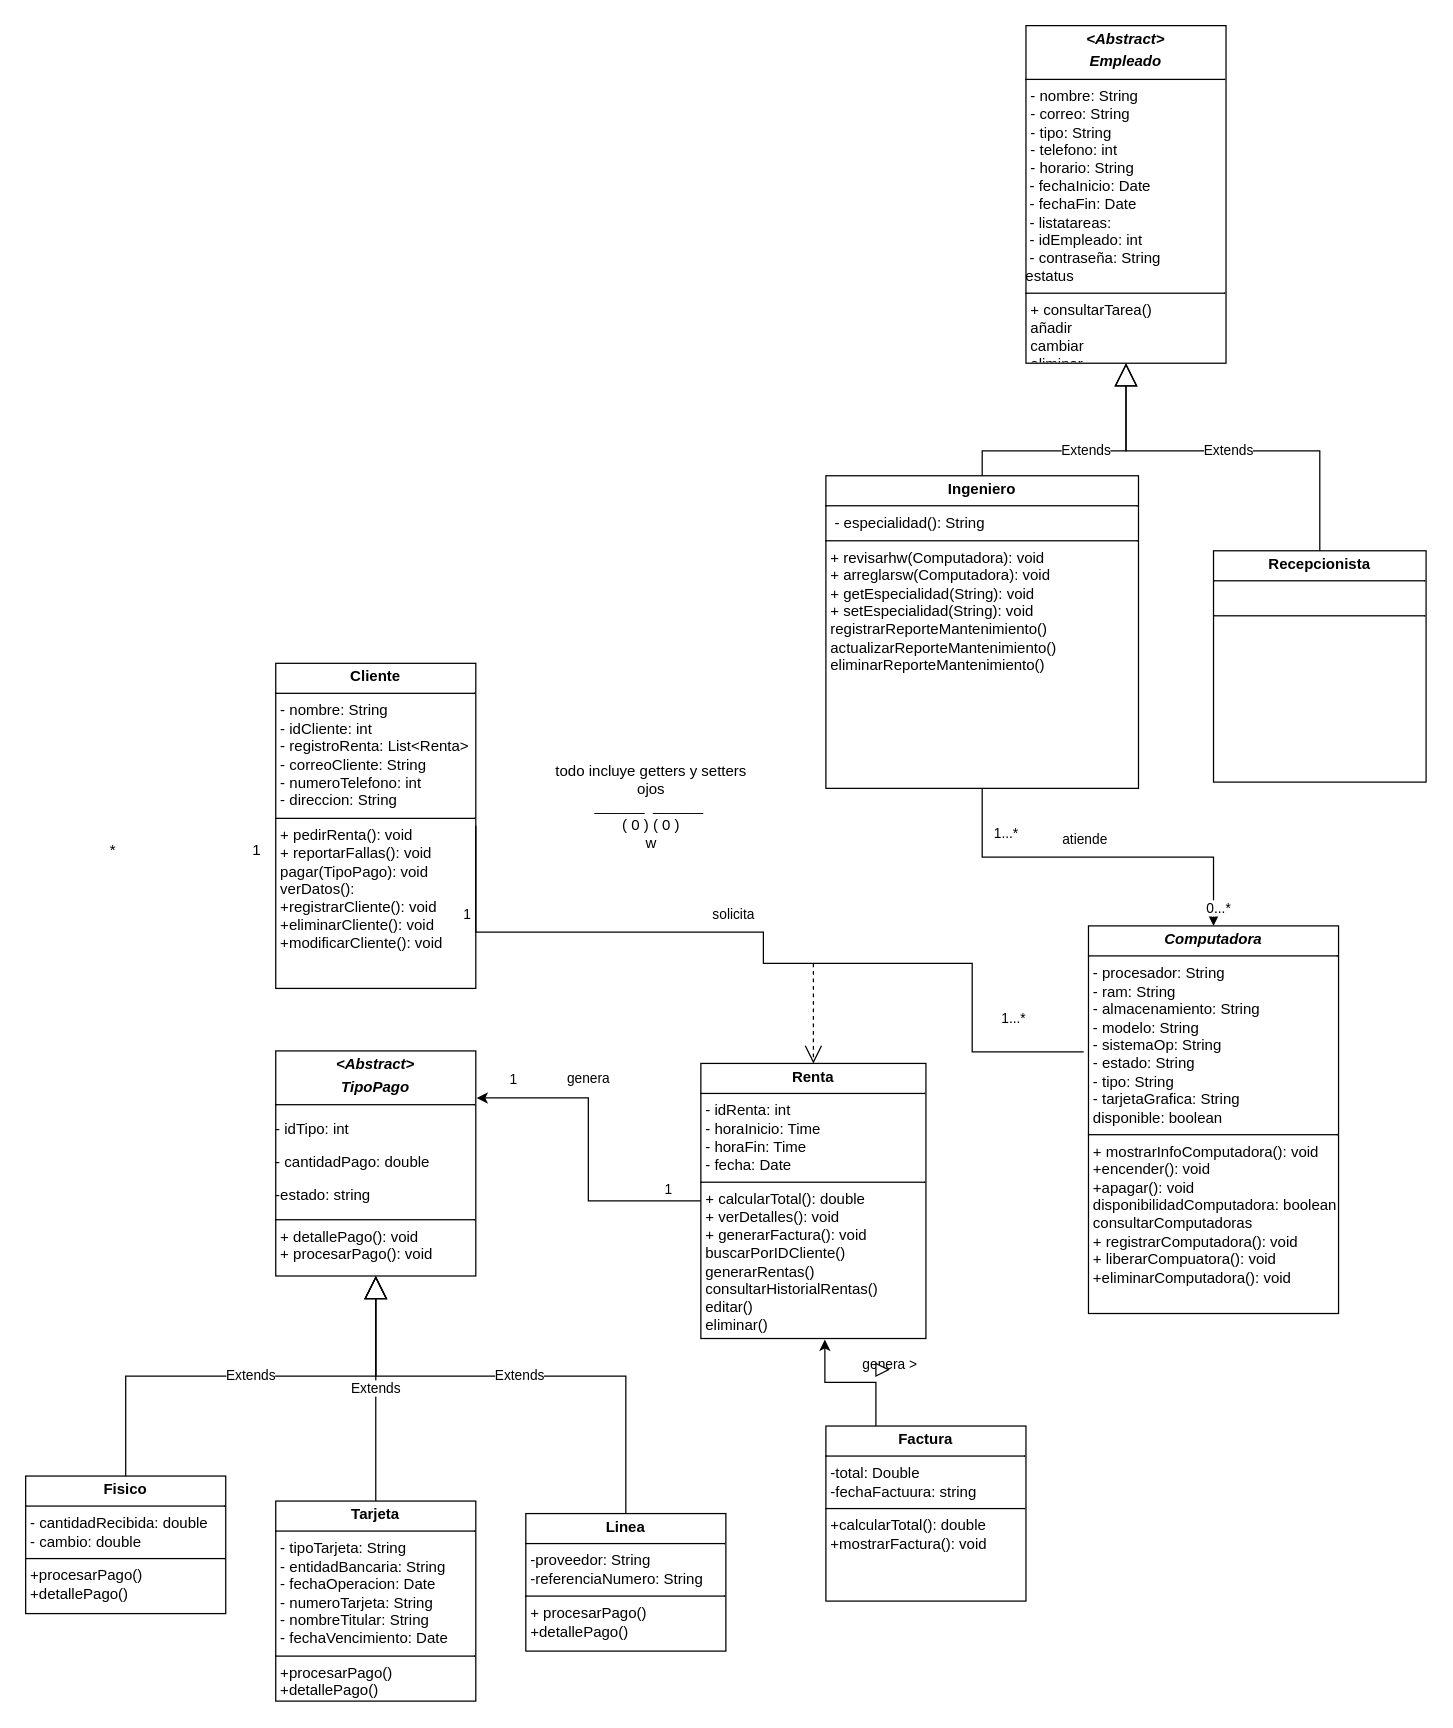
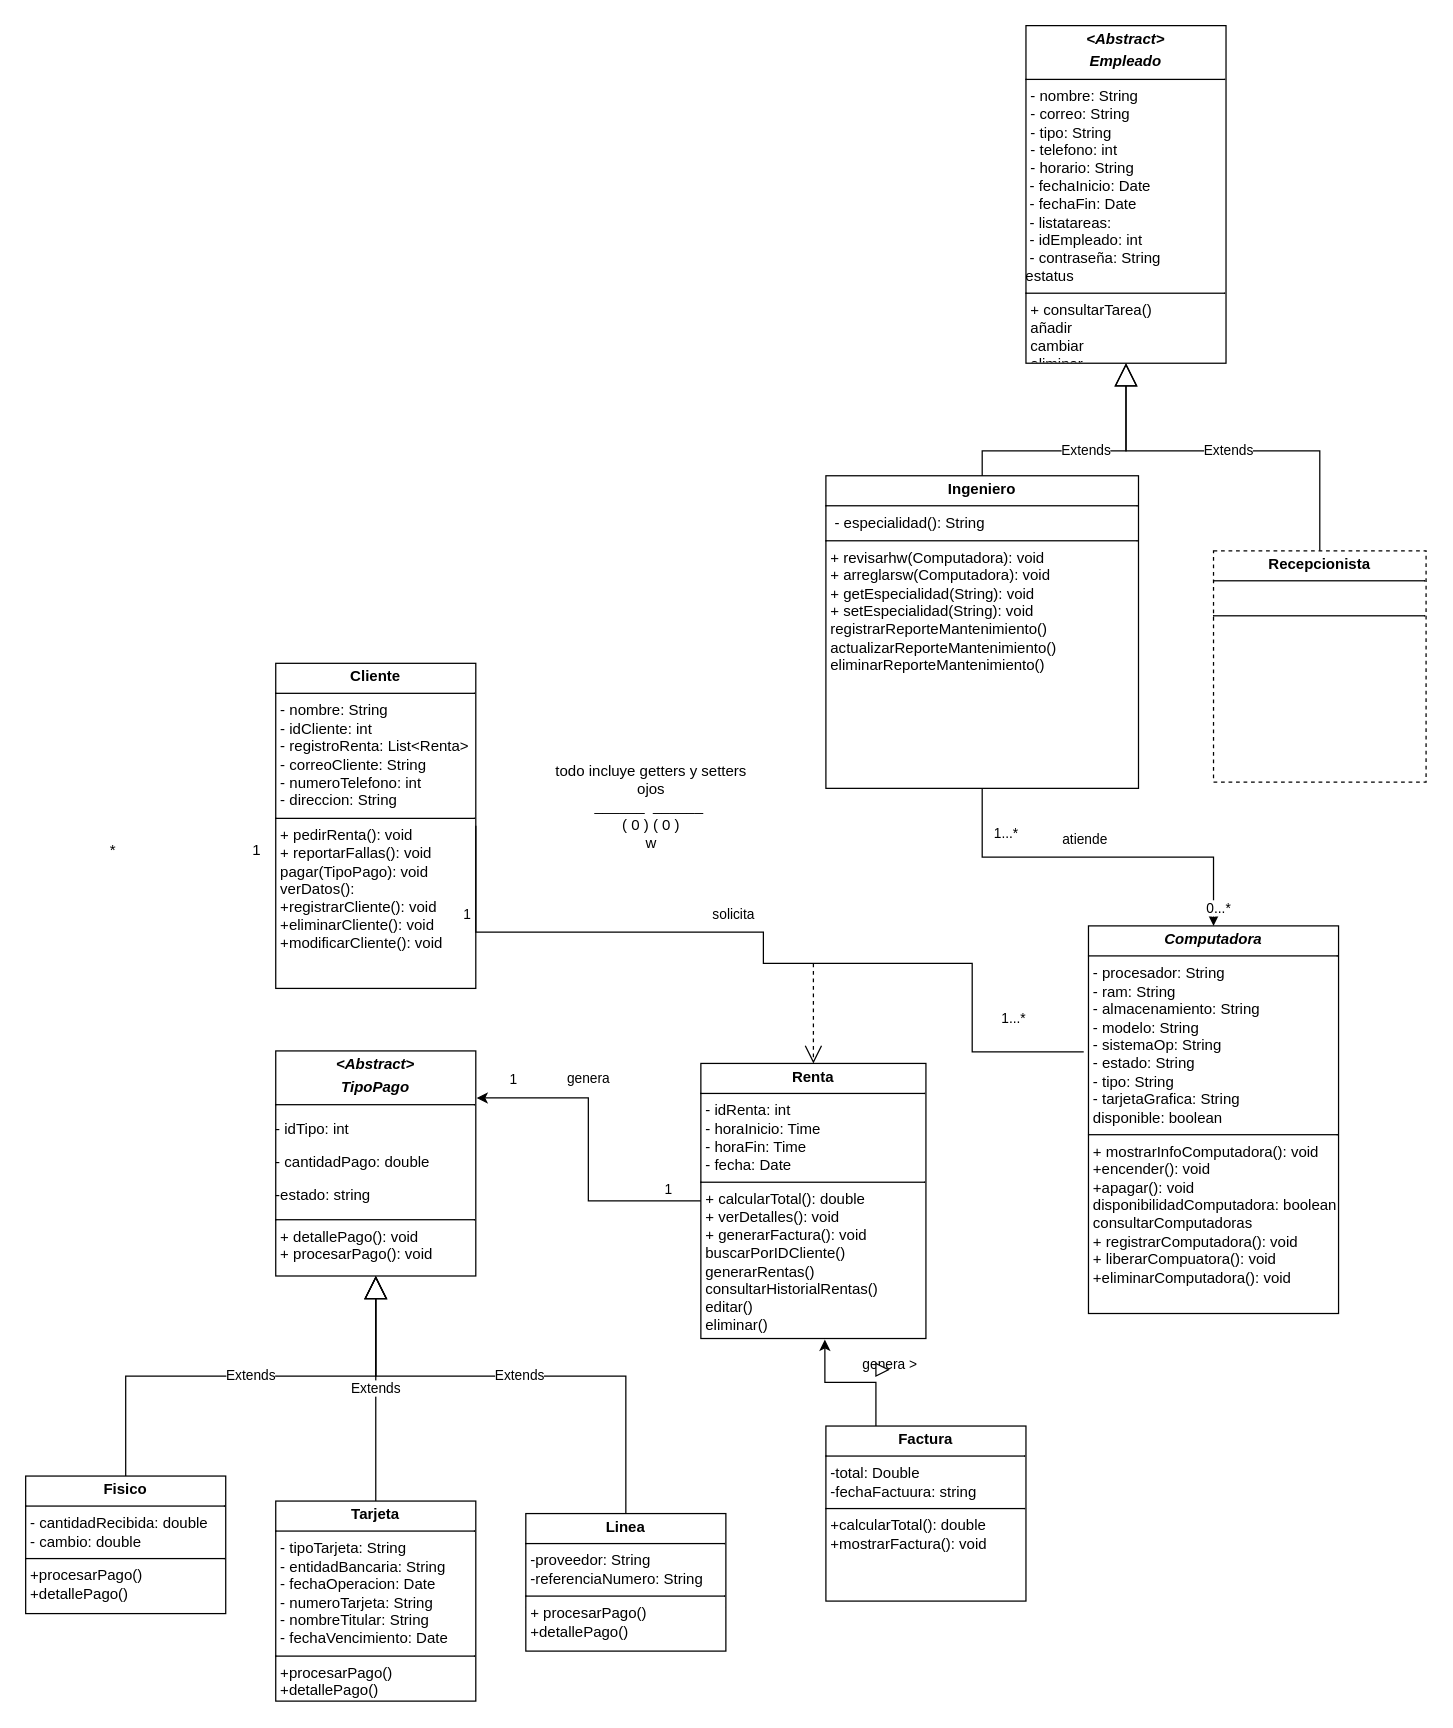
(1319, 666) -> (1319, 666)
